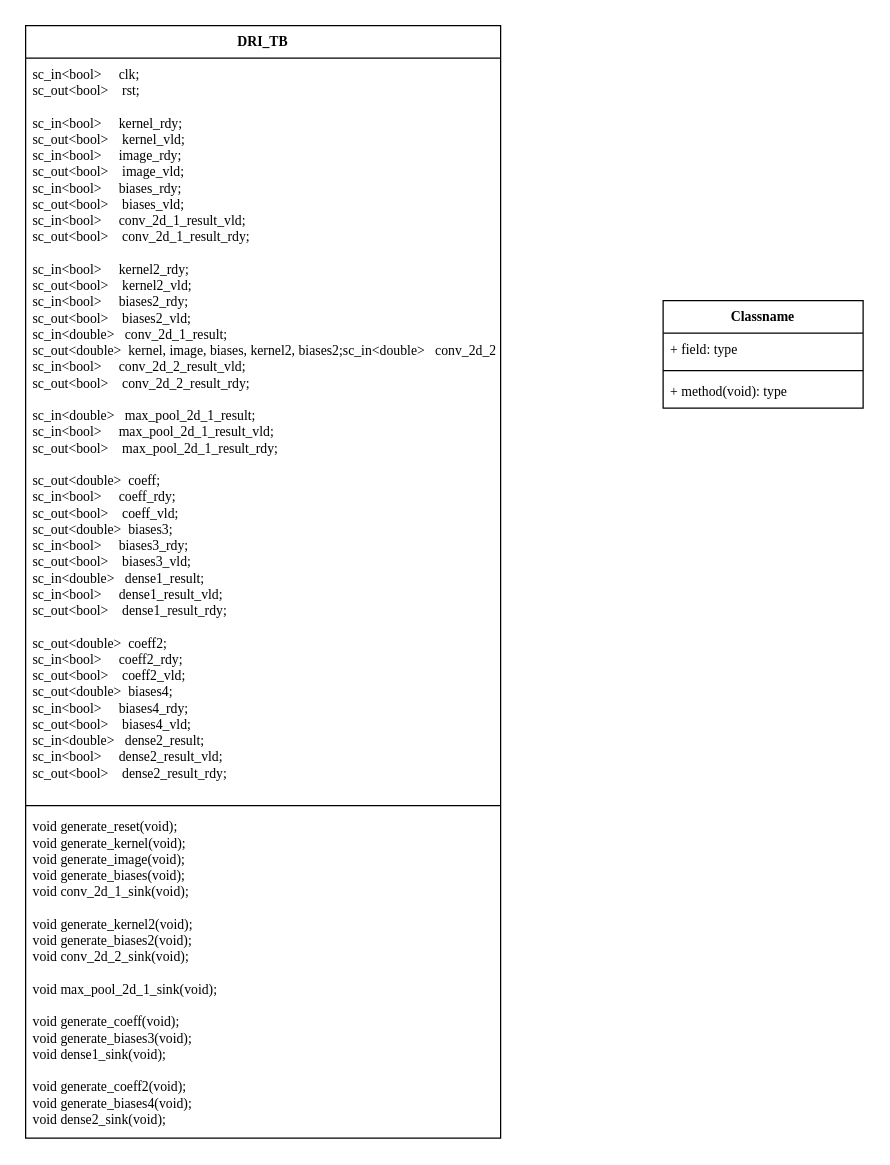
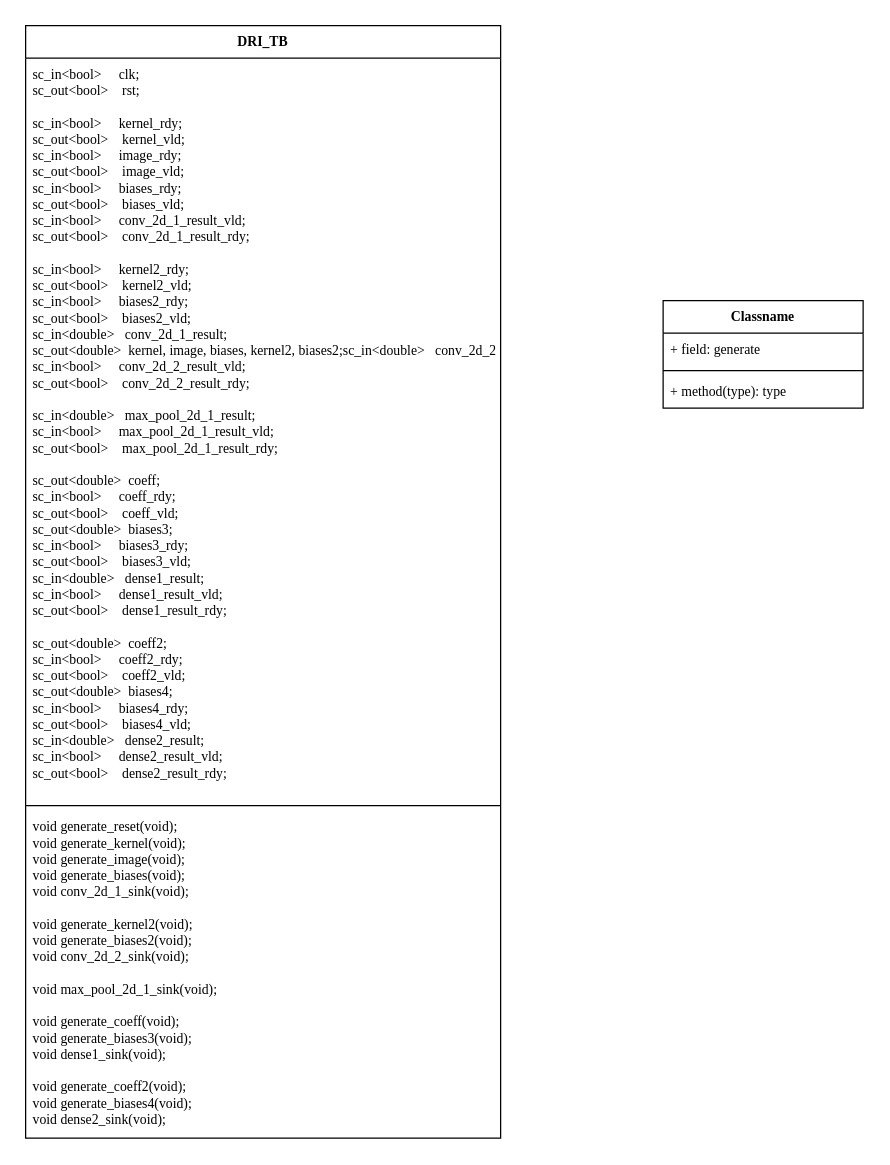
(711, 349) -> (727, 349)
(740, 392) -> (742, 392)
